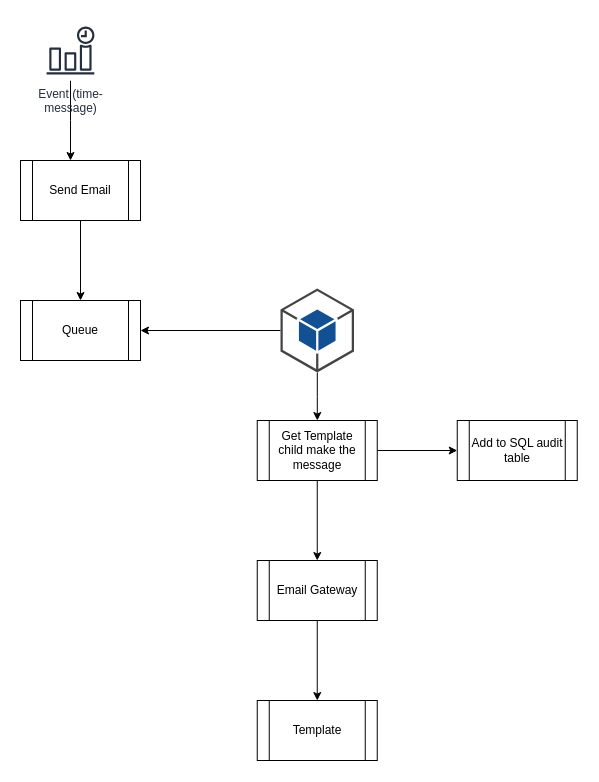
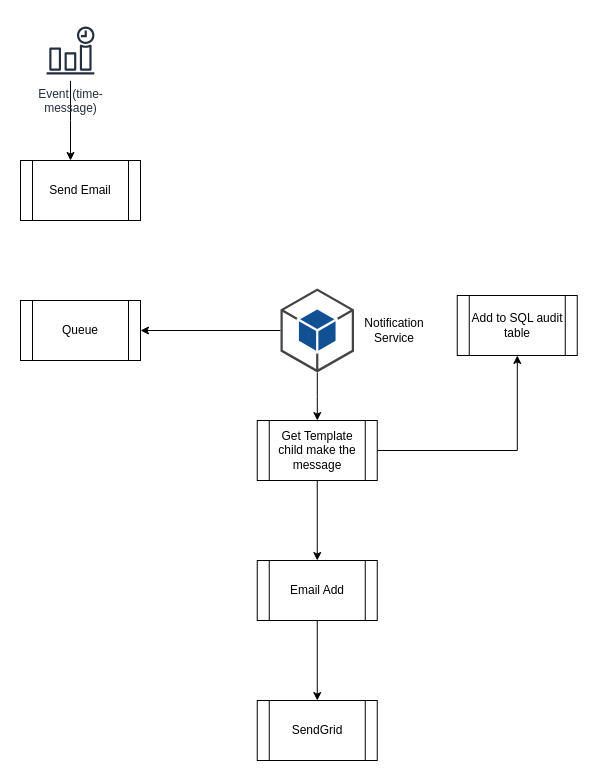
(81, 257) -> none
none -> (395, 331)
(517, 451) -> (517, 326)
(318, 591) -> (318, 591)
(318, 731) -> (318, 731)
